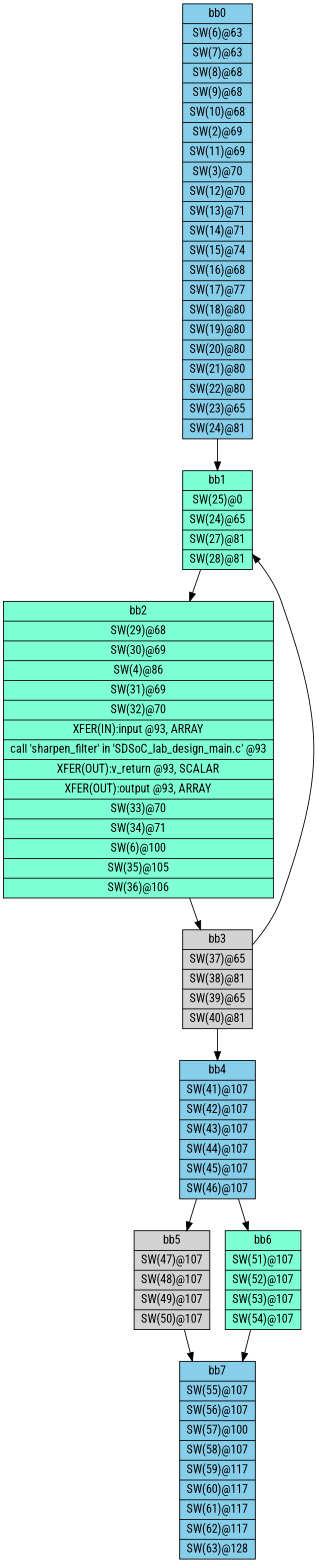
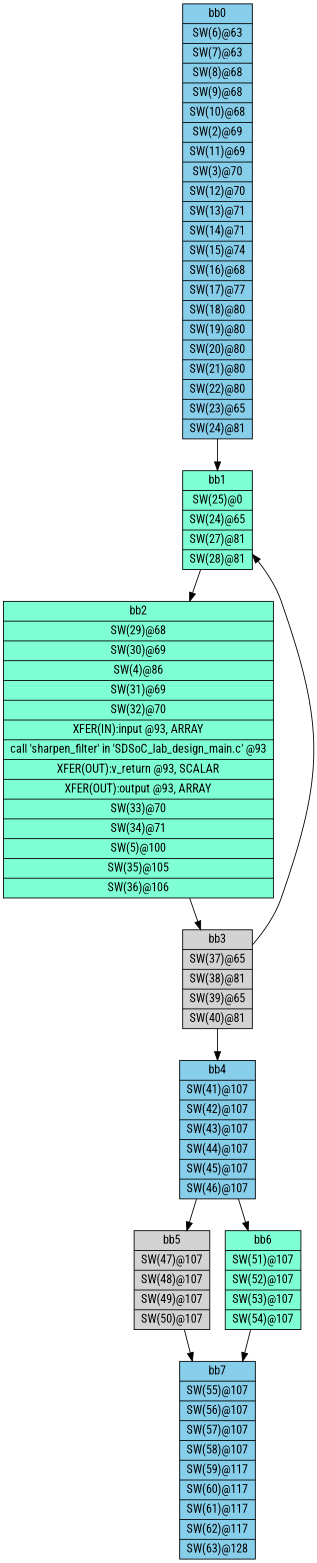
(138, 848) -> (138, 848)
(218, 1430) -> (218, 1430)
